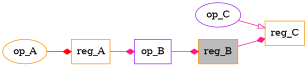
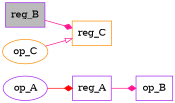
(218, 15) -> (25, 52)
(25, 52) -> (25, 88)
(91, 52) -> (92, 88)
(181, 52) -> none
(218, 52) -> (25, 15)
